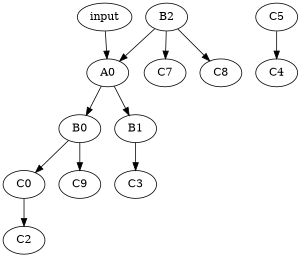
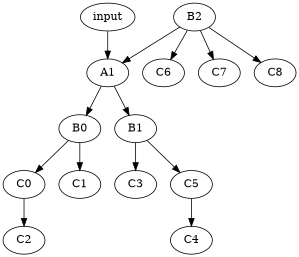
(108, 73) -> (108, 73)
none -> (164, 73)
none -> (161, 154)
(80, 184) -> (80, 184)
